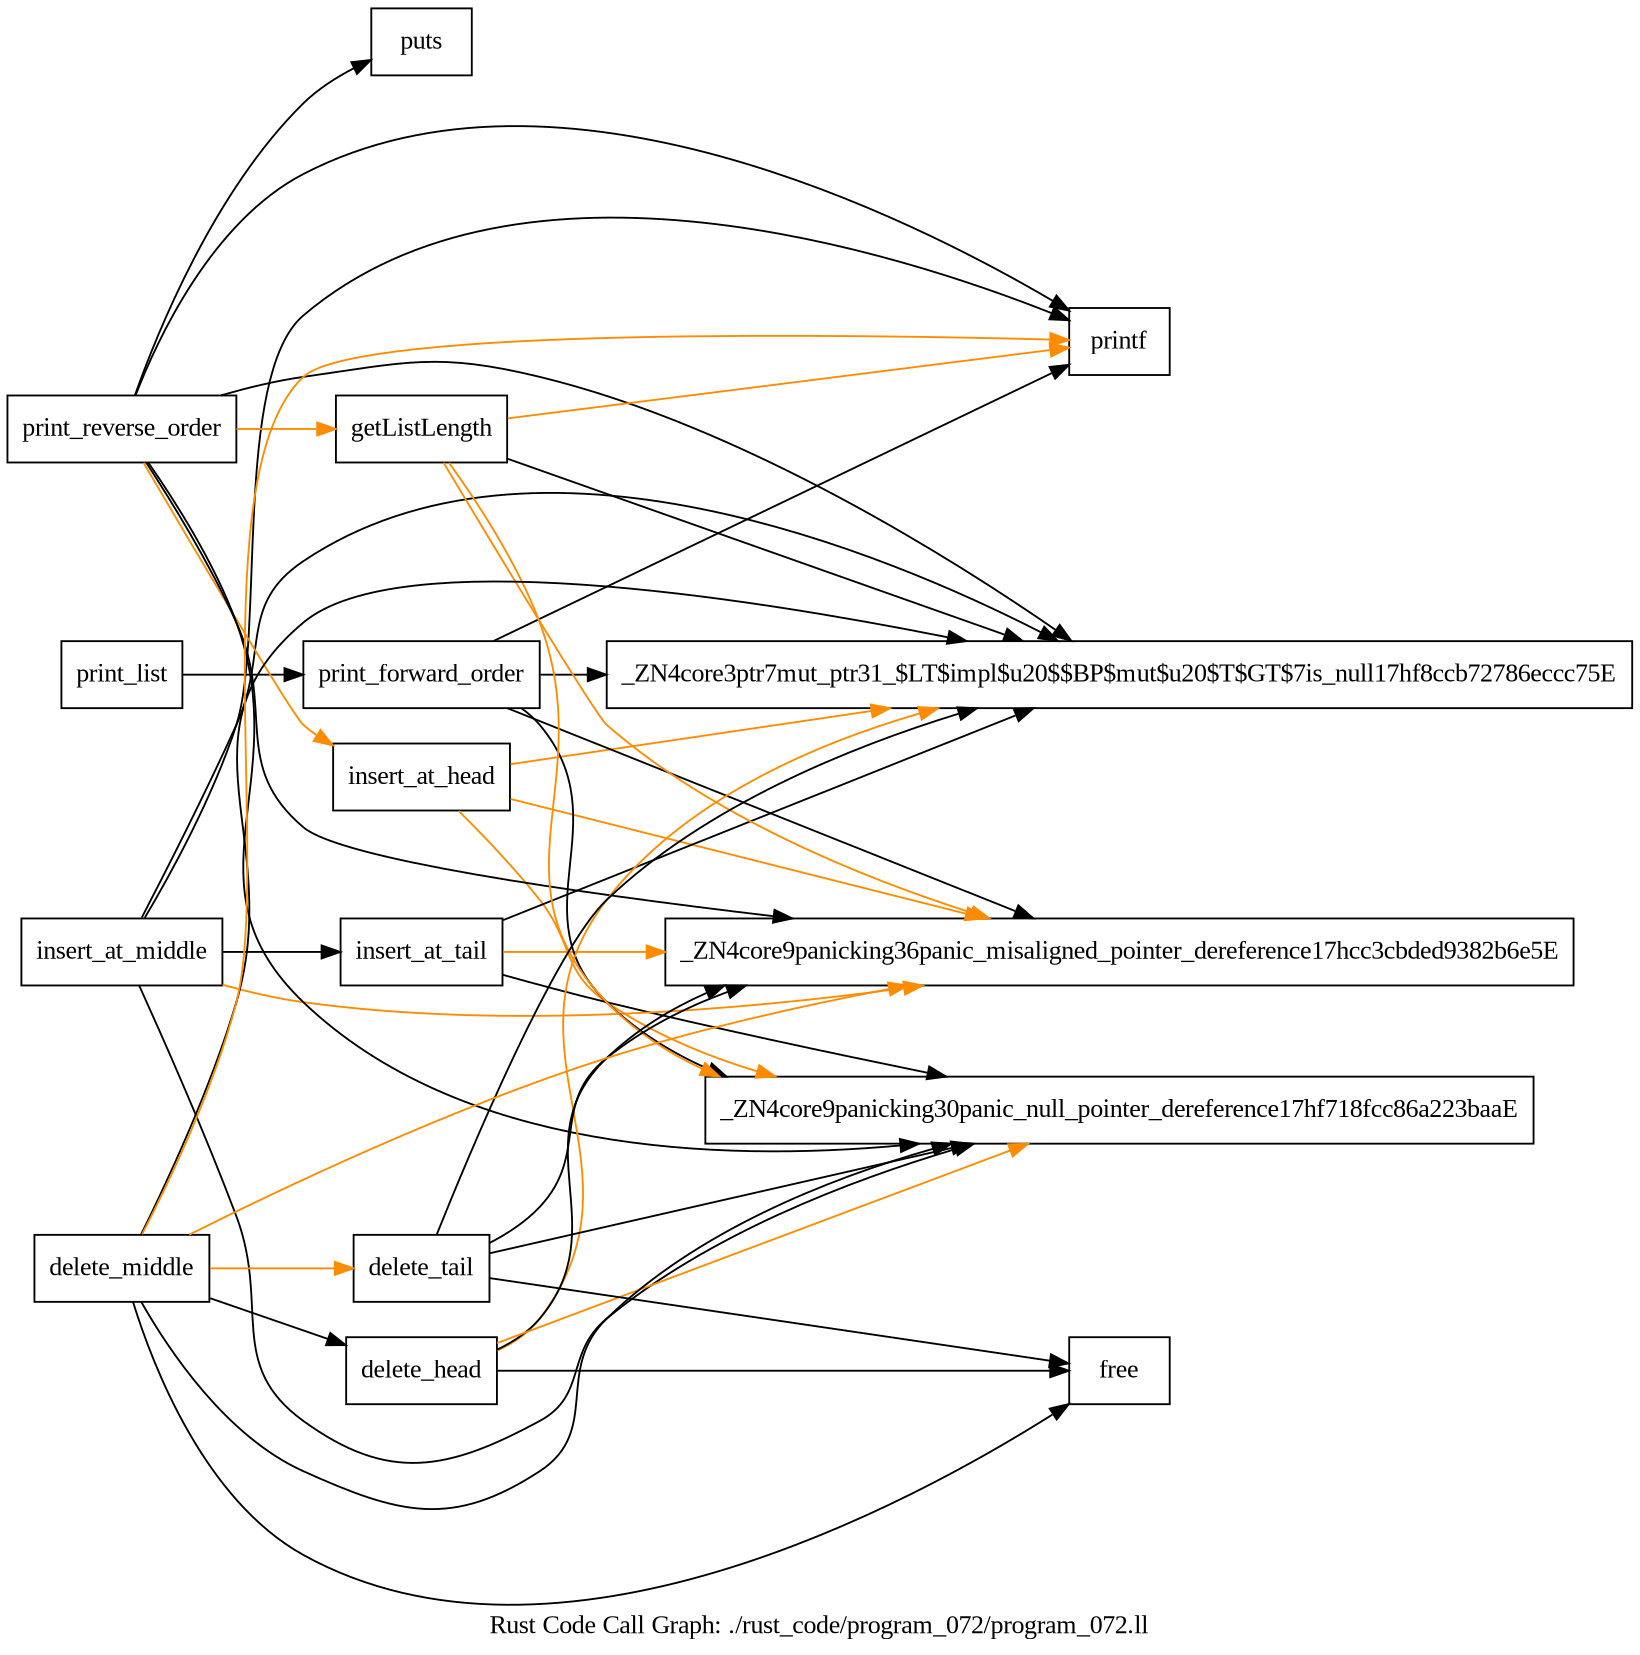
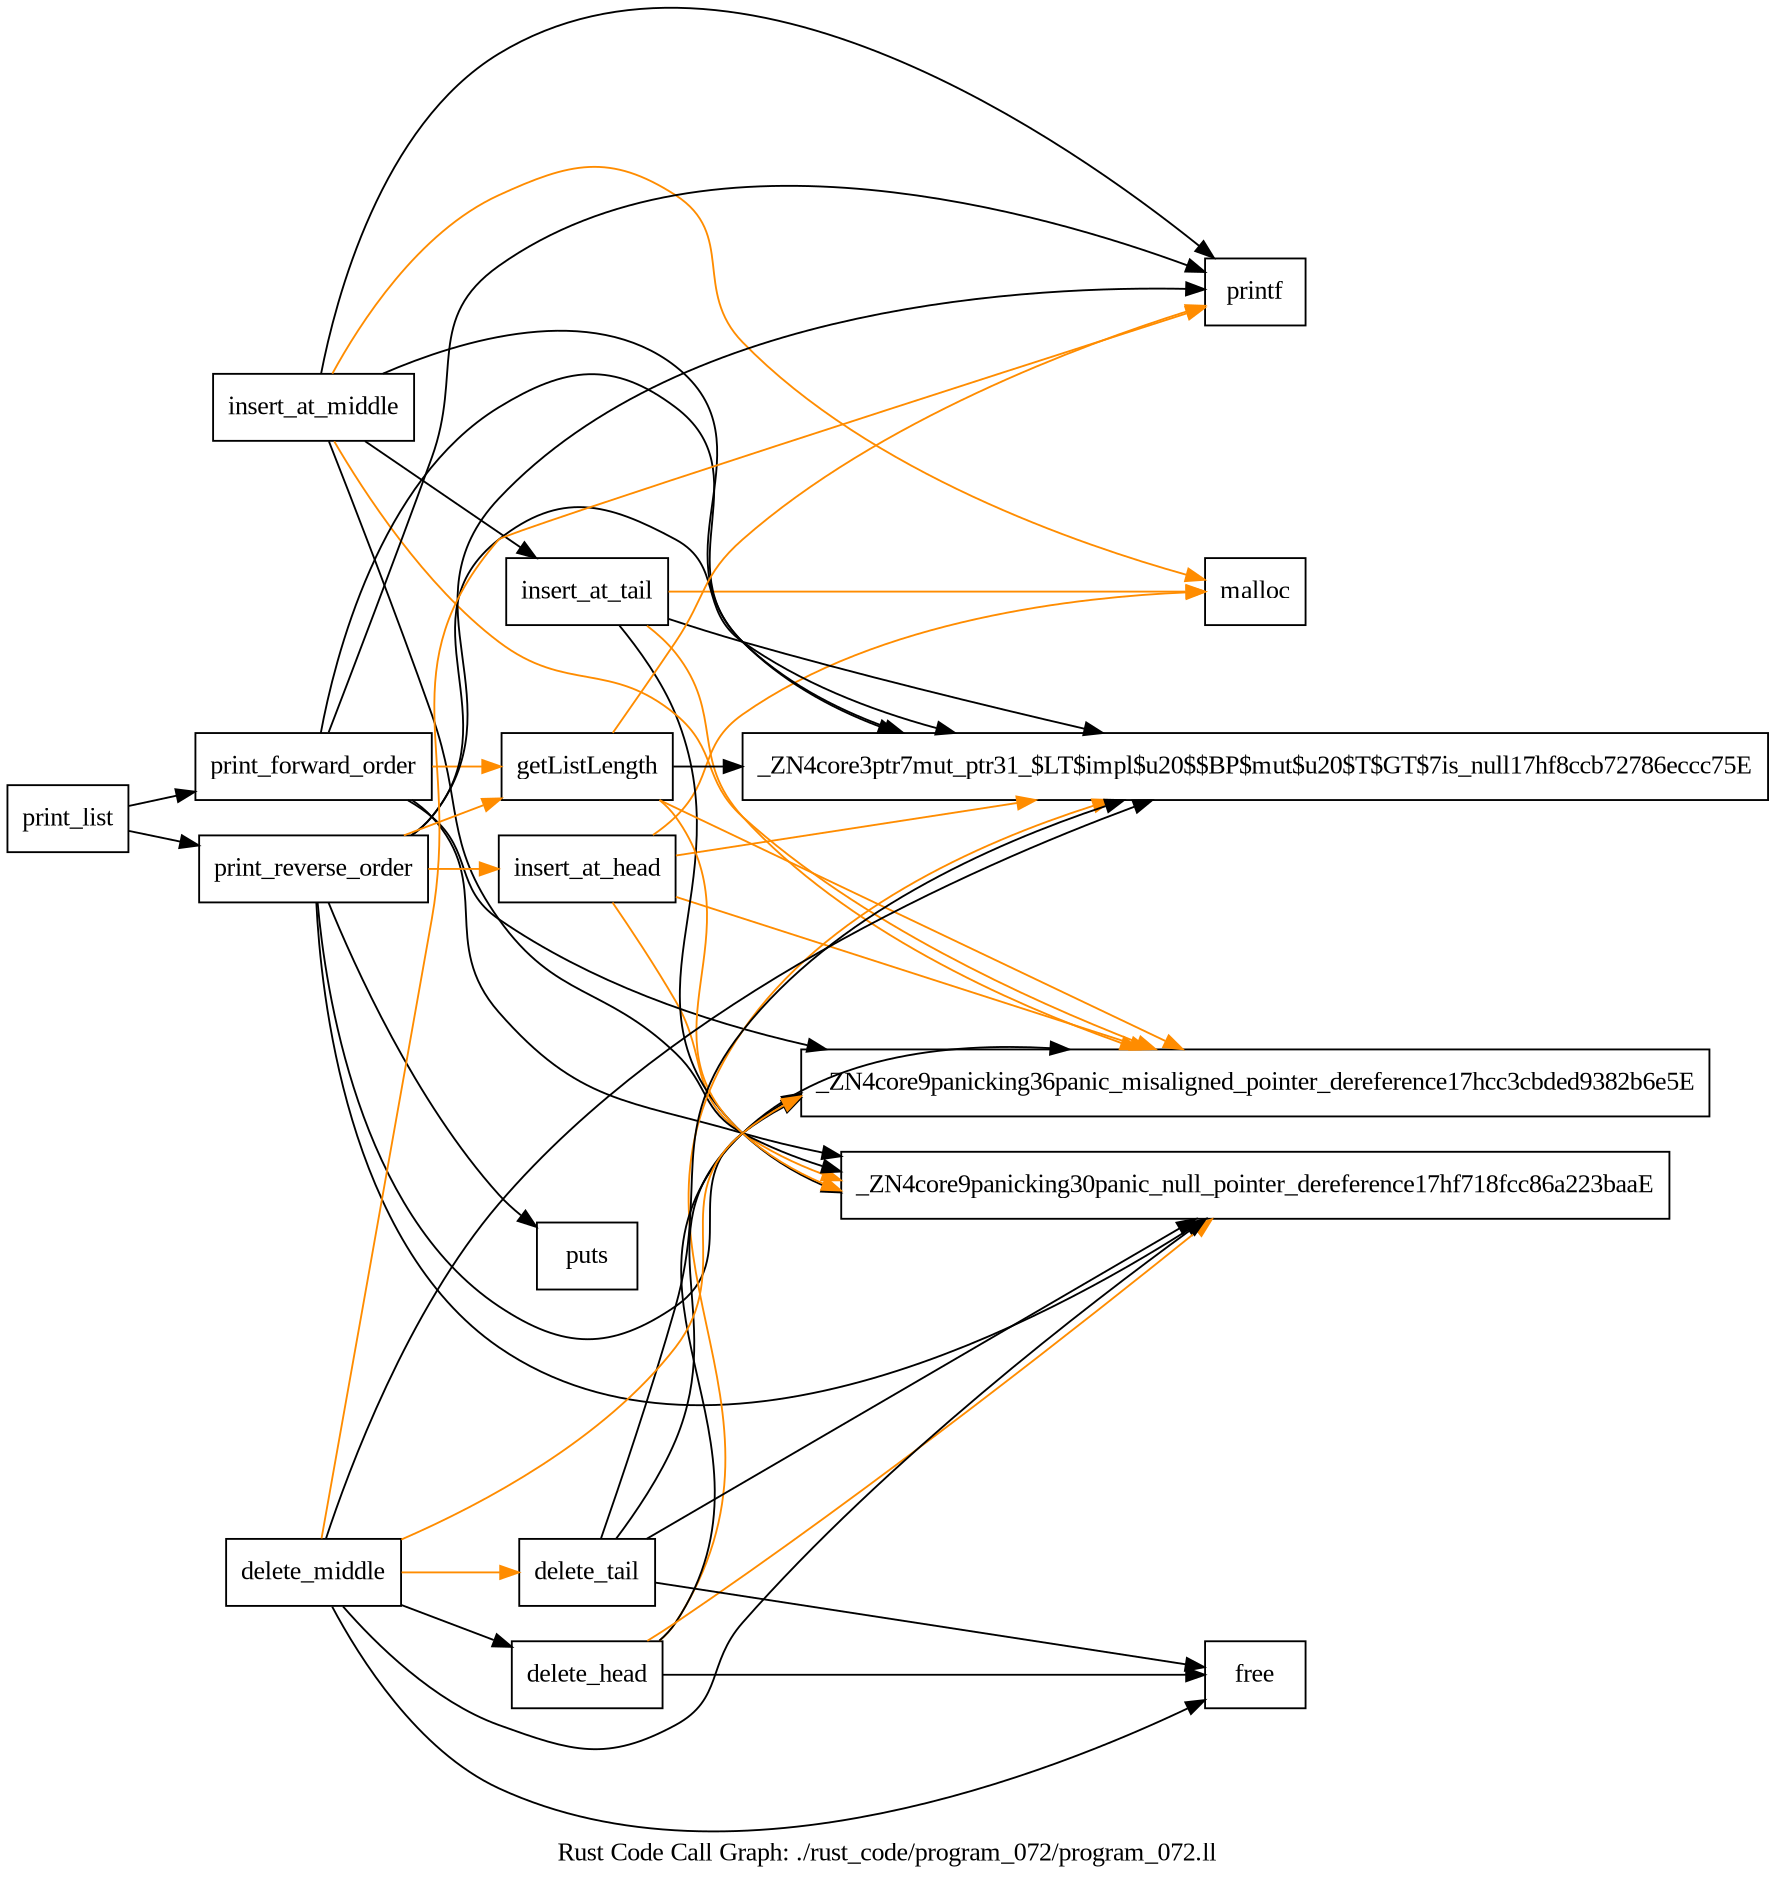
none -> (1255, 592)
none -> (457, 767)
none -> (155, 836)
